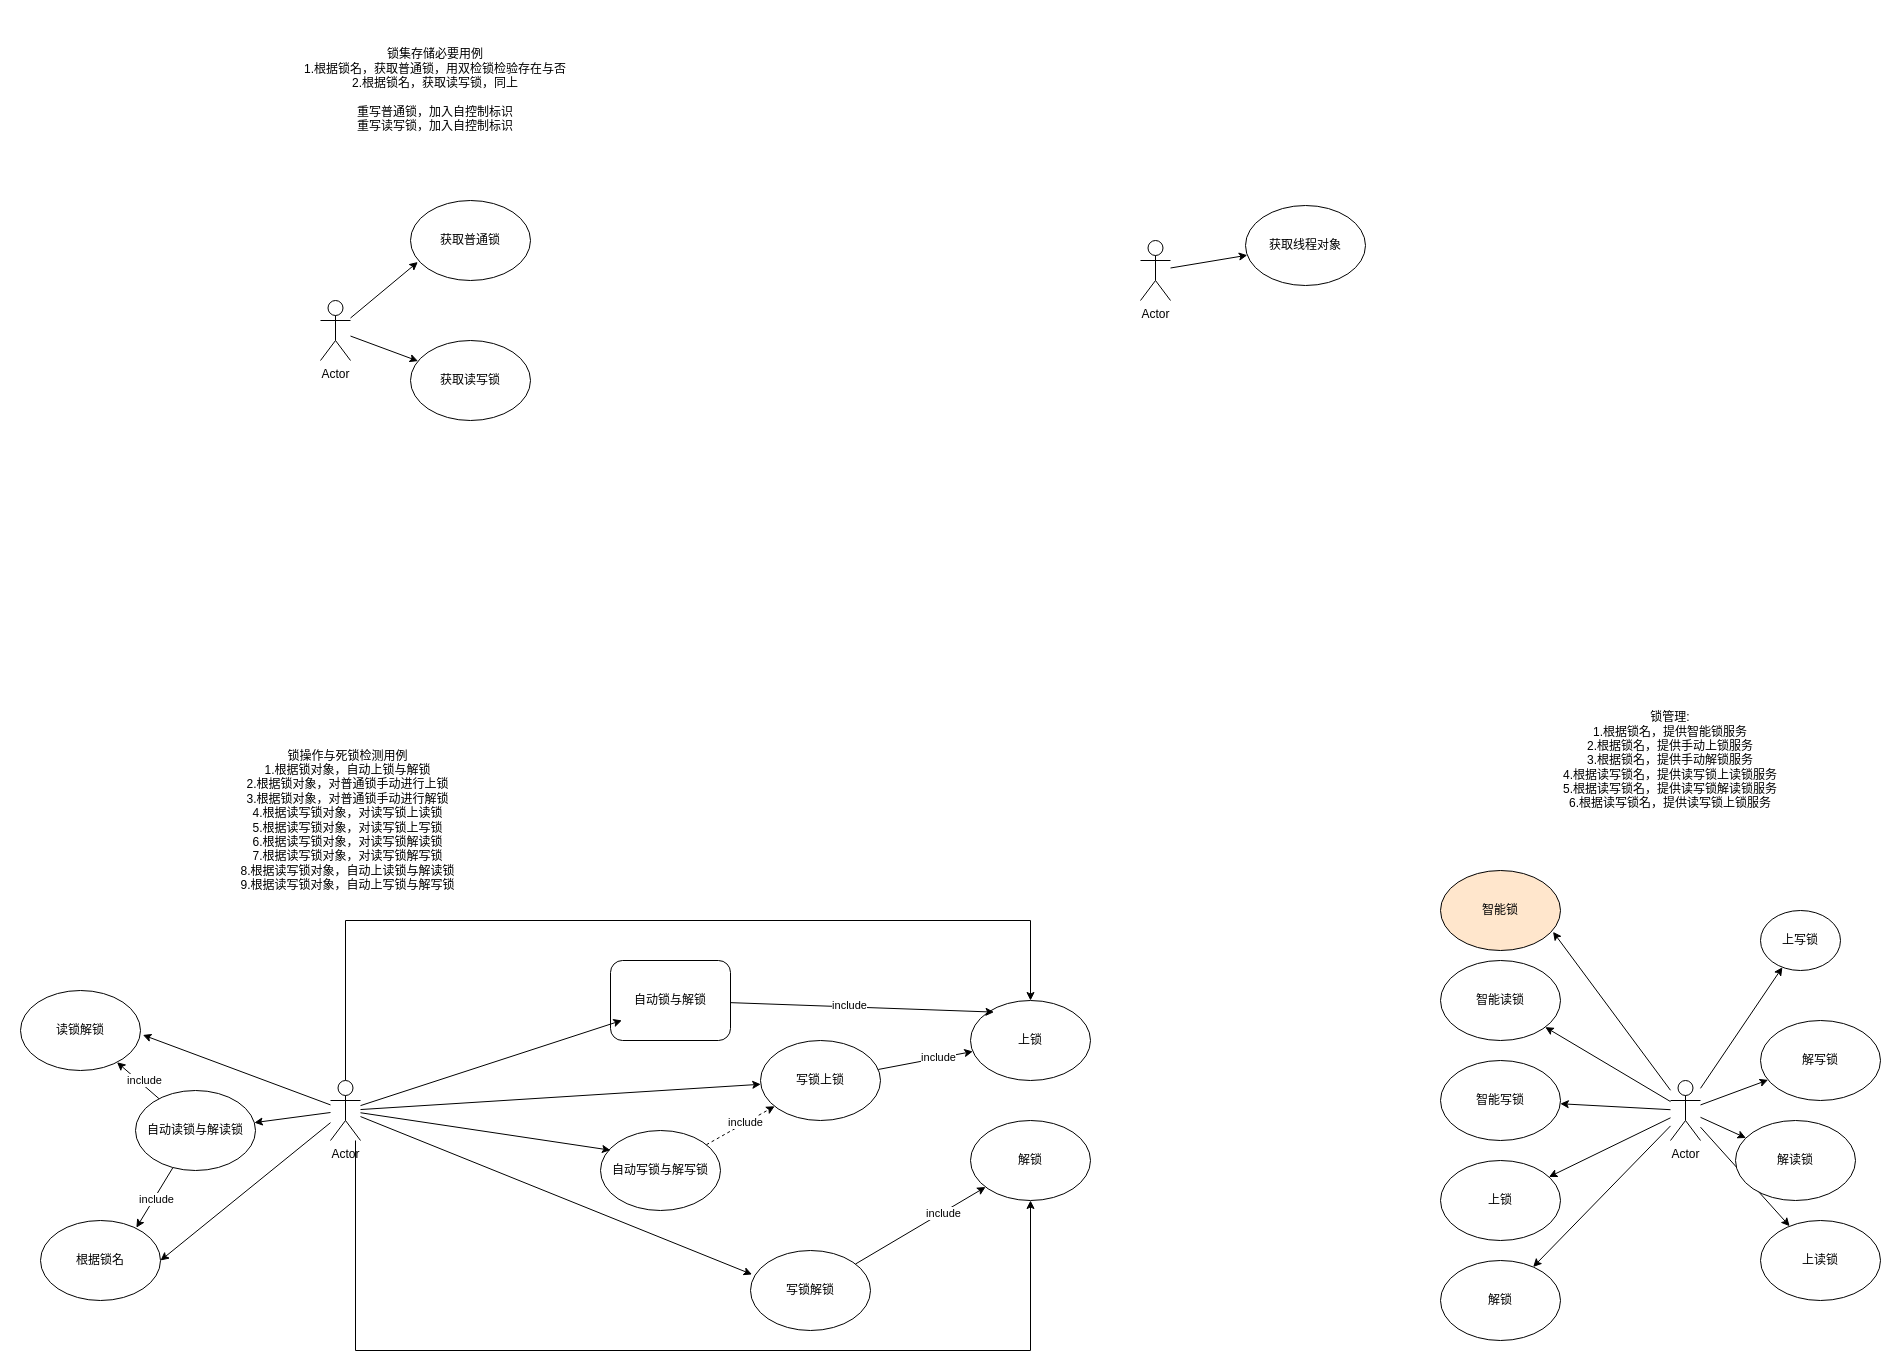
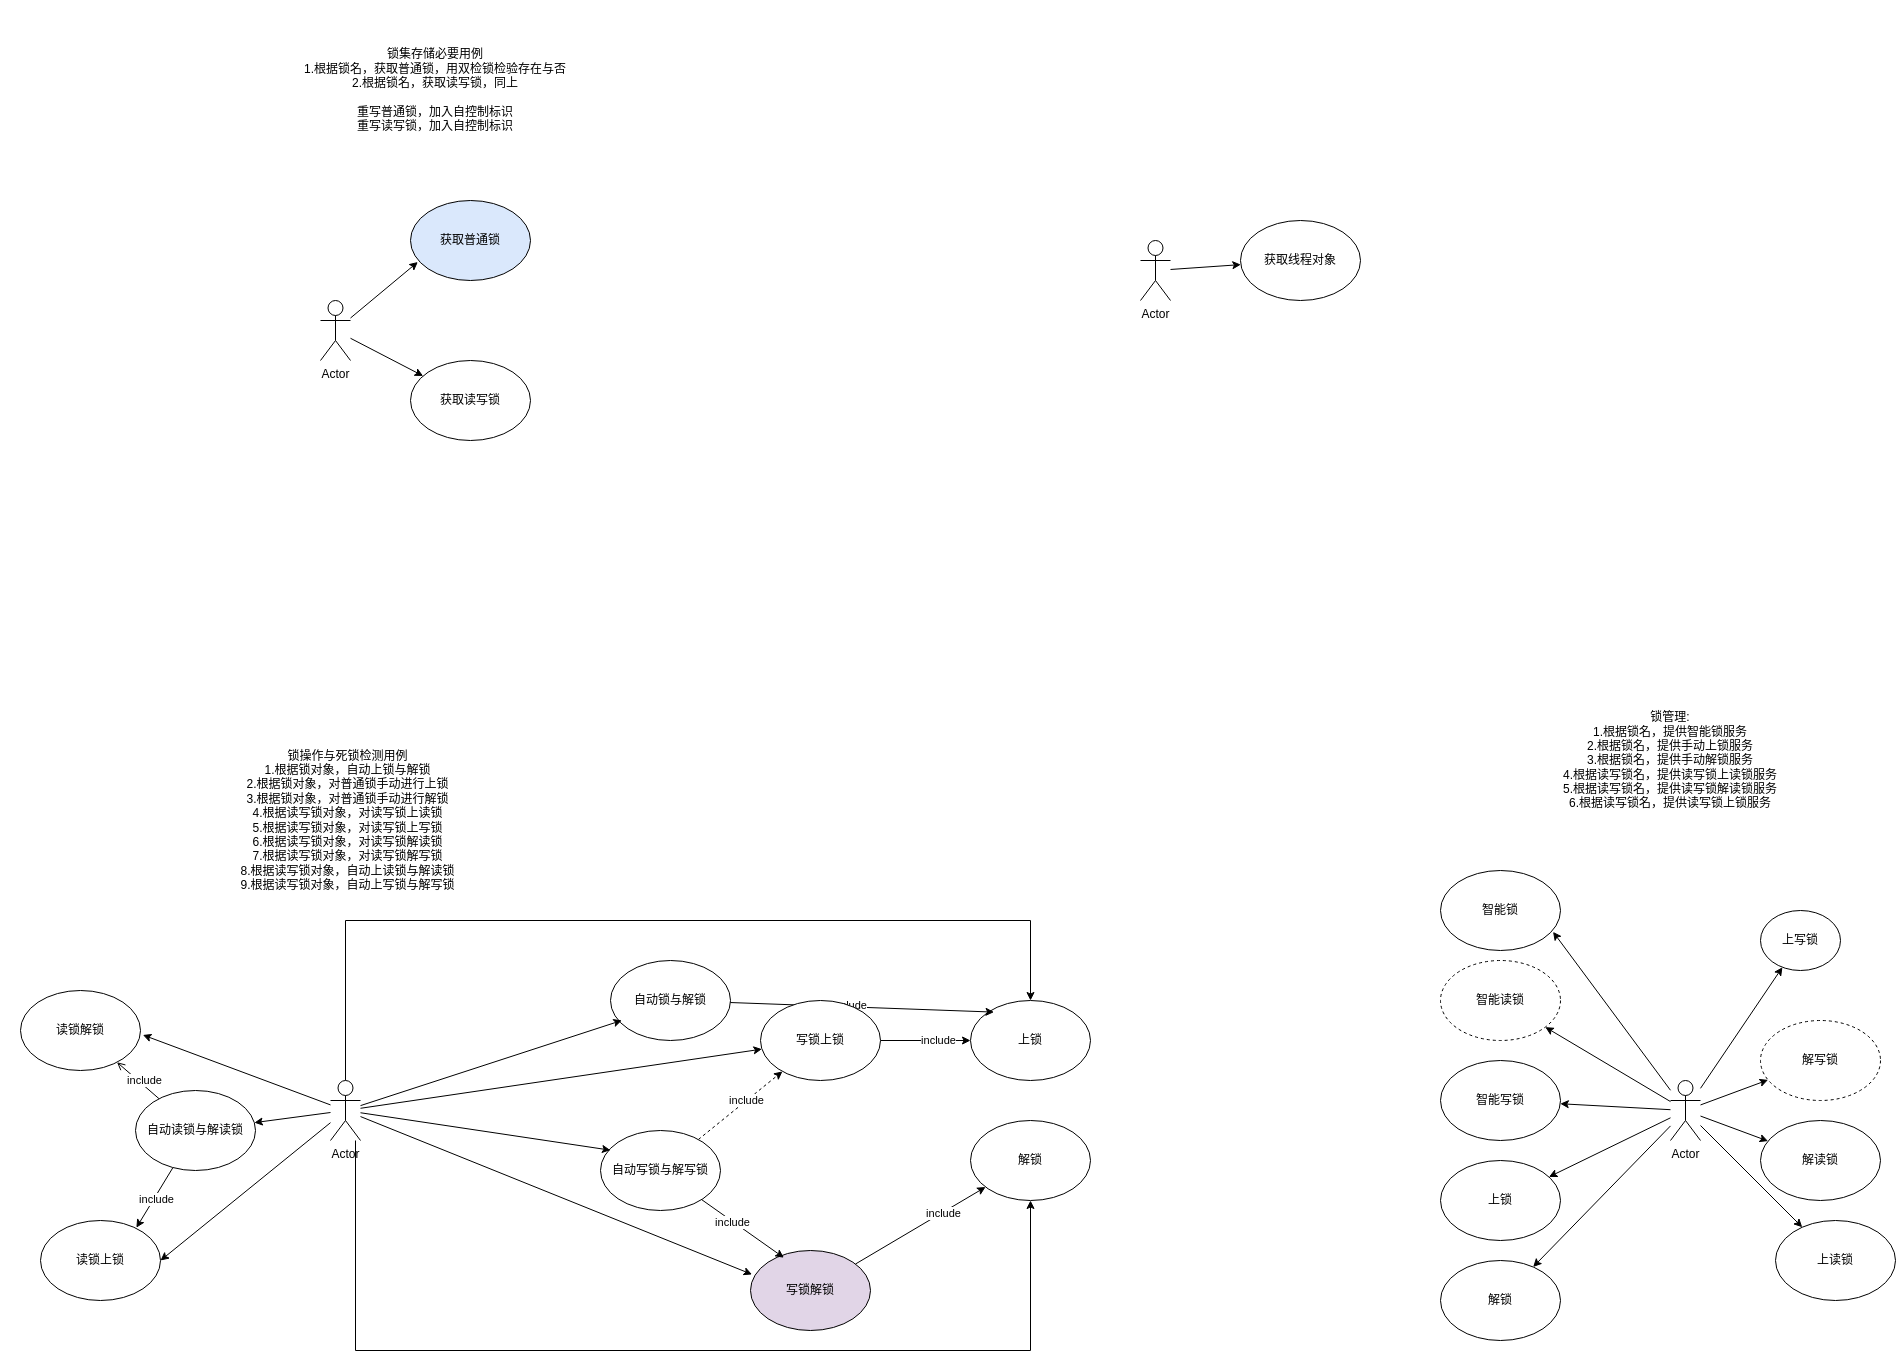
(471, 241) -> (471, 241)
(1306, 246) -> (1301, 261)
(471, 381) -> (471, 401)
(1501, 911) -> (1501, 911)
(671, 1001) -> (671, 1001)
(1501, 1001) -> (1501, 1001)
(1821, 1061) -> (1821, 1061)
(123, 1067) -> (121, 1066)
(821, 1081) -> (821, 1041)
(1796, 1161) -> (1821, 1161)
none -> (740, 1227)
(101, 1261) -> (101, 1261)
(1821, 1261) -> (1836, 1261)
(811, 1291) -> (811, 1291)
